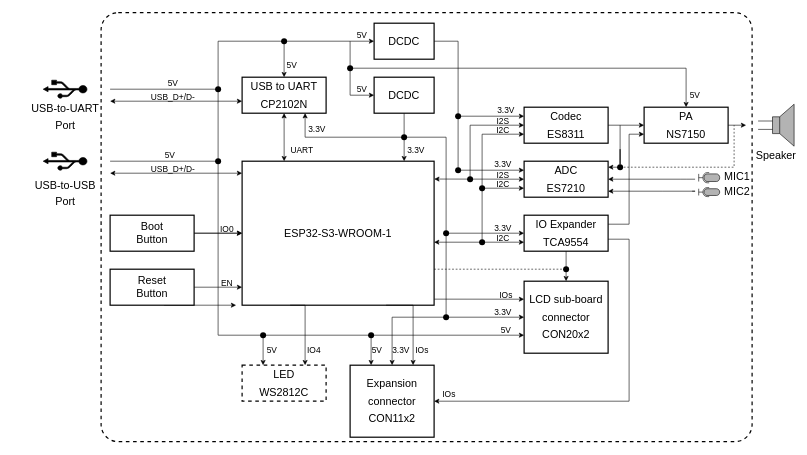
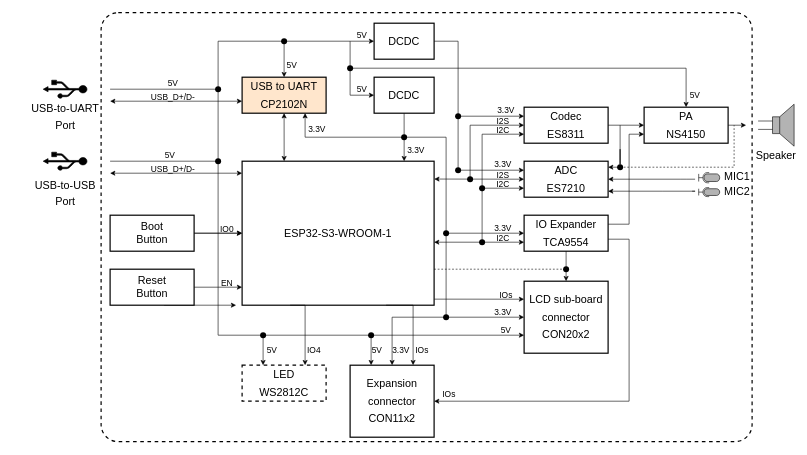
(284, 95) -> (284, 95)
(686, 125) -> (686, 125)
(302, 149) -> none
